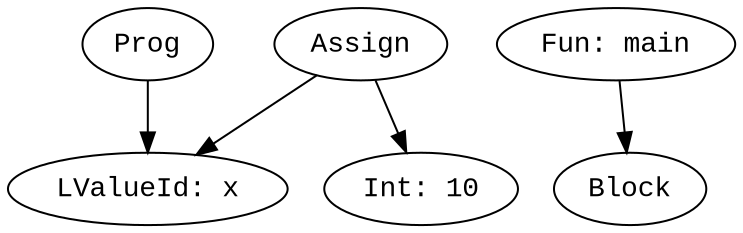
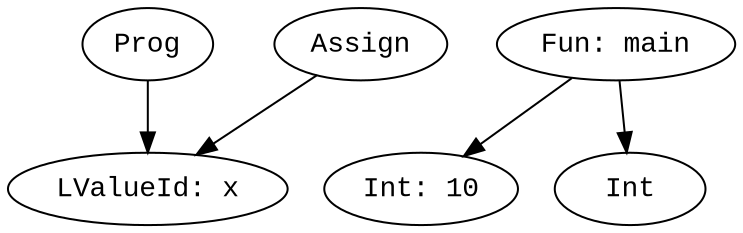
(387, 107) -> (526, 111)
(630, 189) -> (630, 189)
